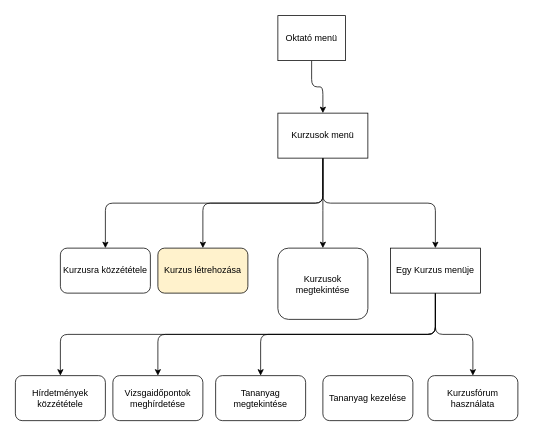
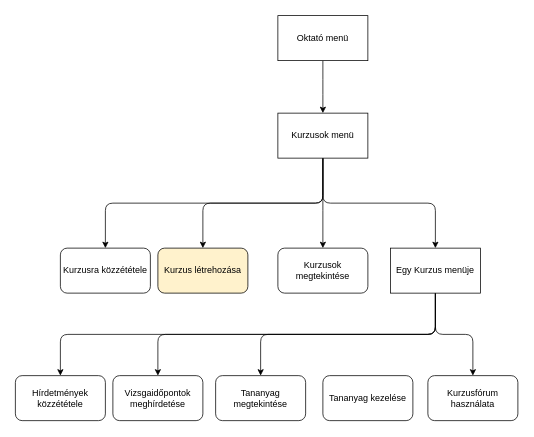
(312, 38) -> (323, 38)
(323, 284) -> (323, 270)
